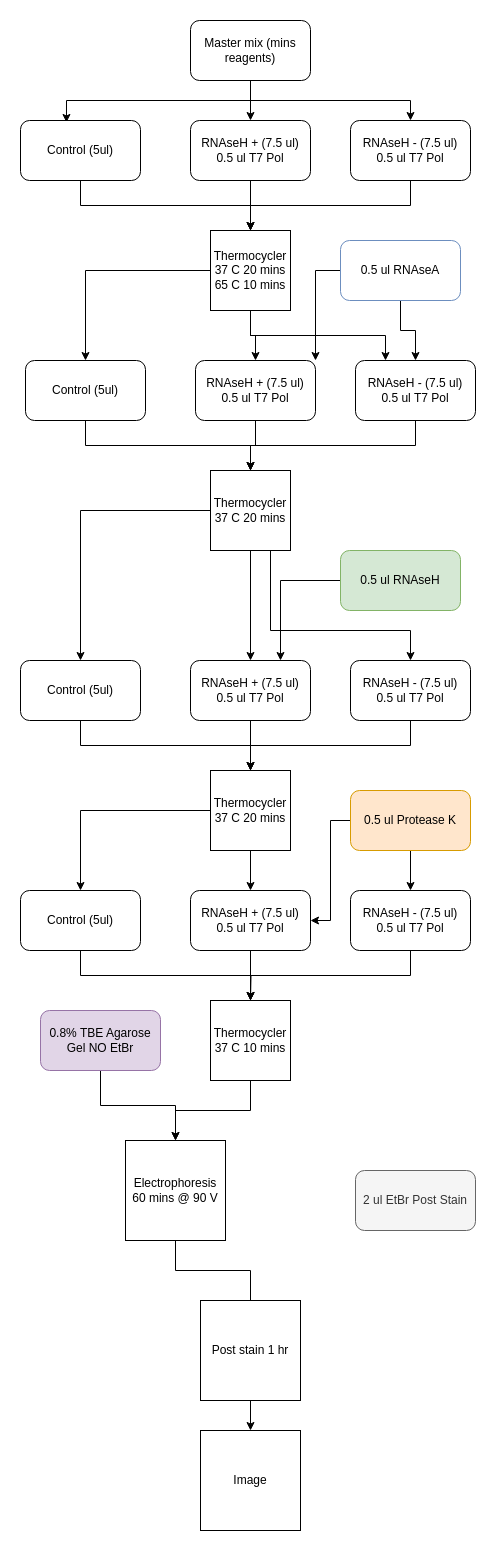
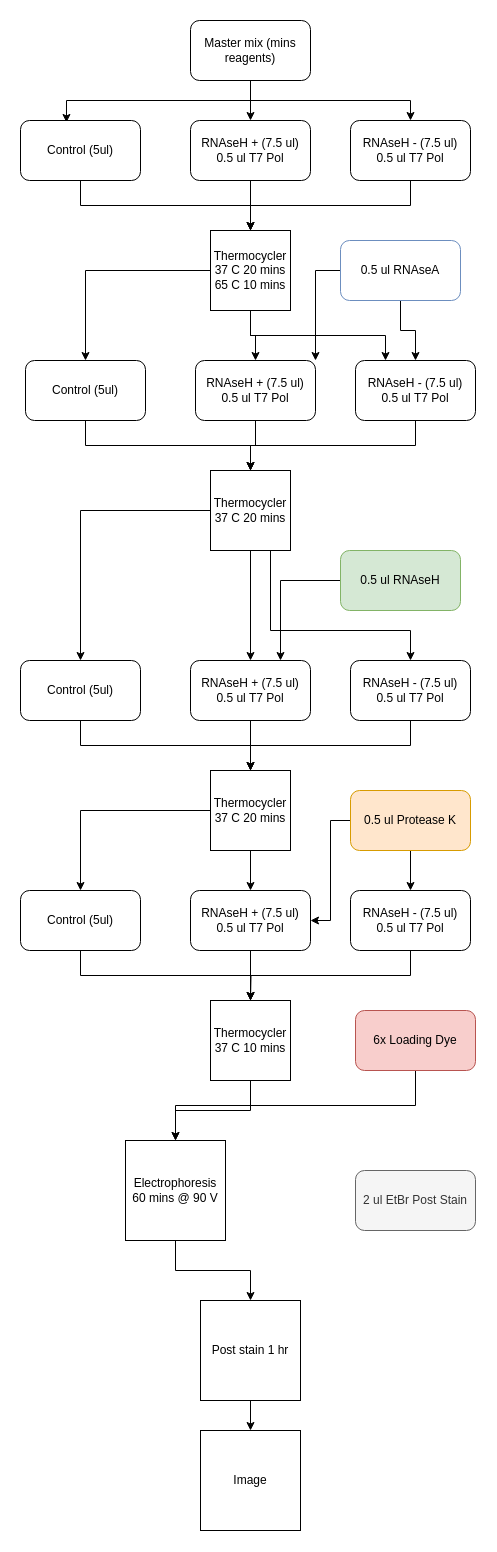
(101, 1041) -> none
none -> (416, 1041)
(119, 1106) -> none
none -> (315, 1106)
(251, 1295) -> (251, 1292)
